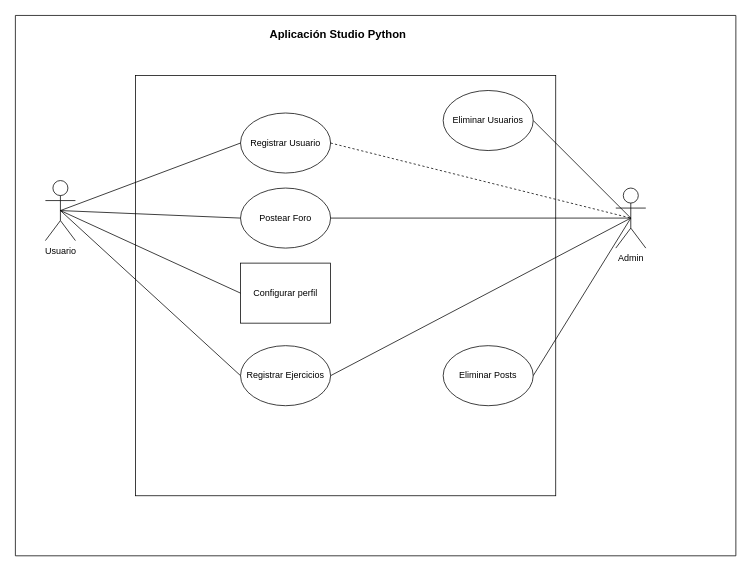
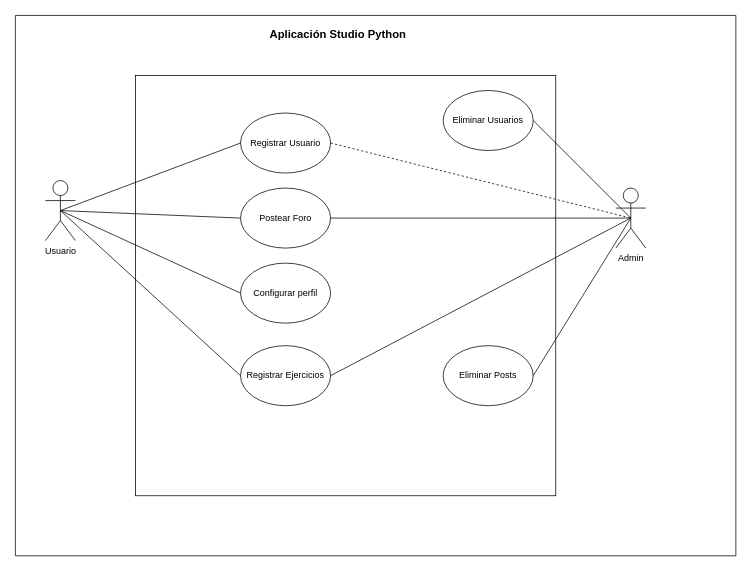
(285, 293) -> (285, 293)
